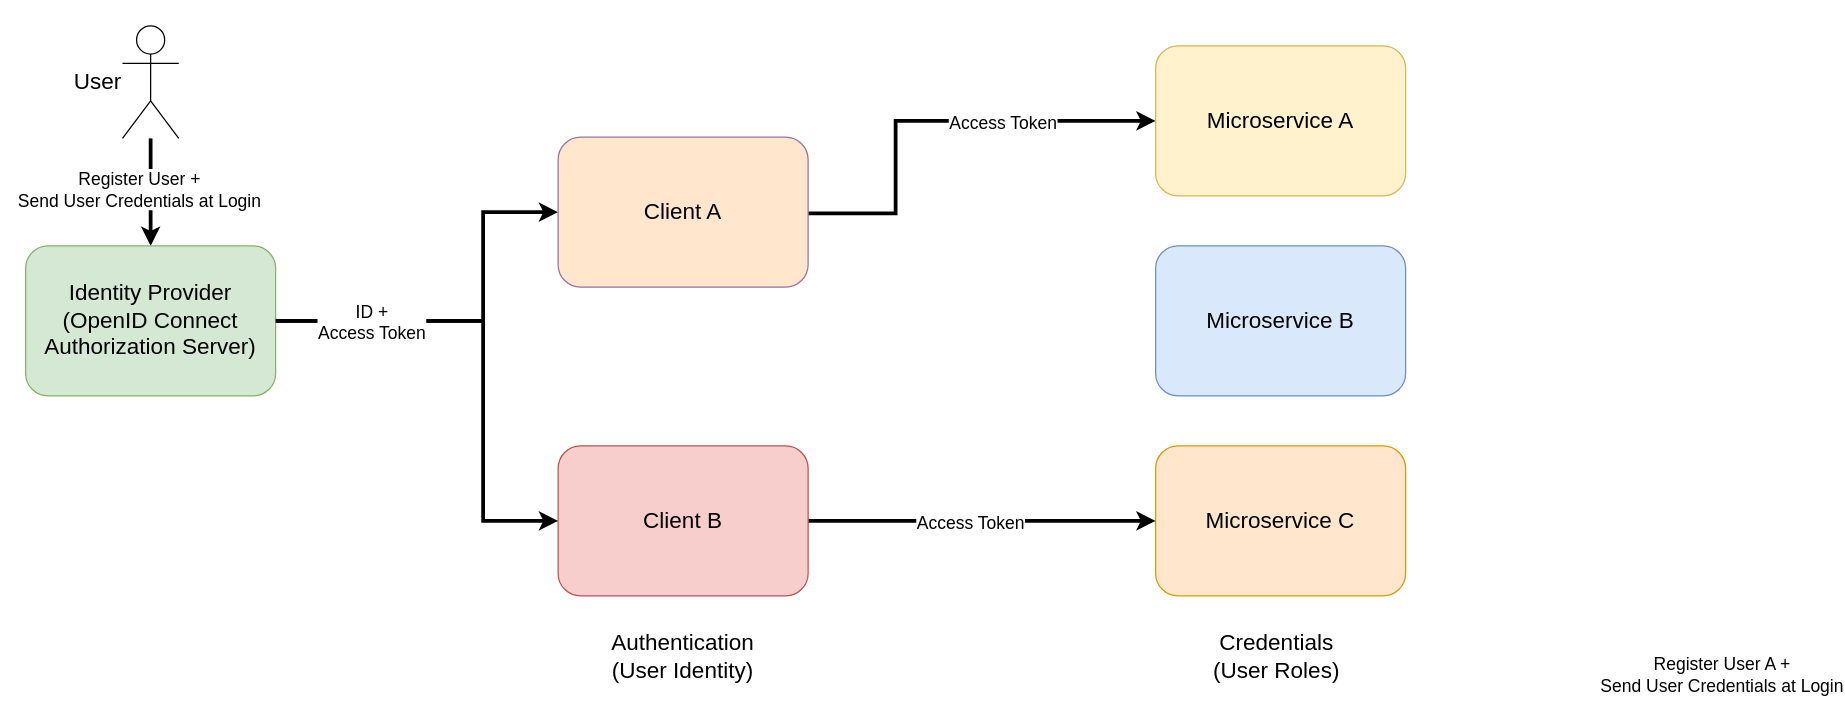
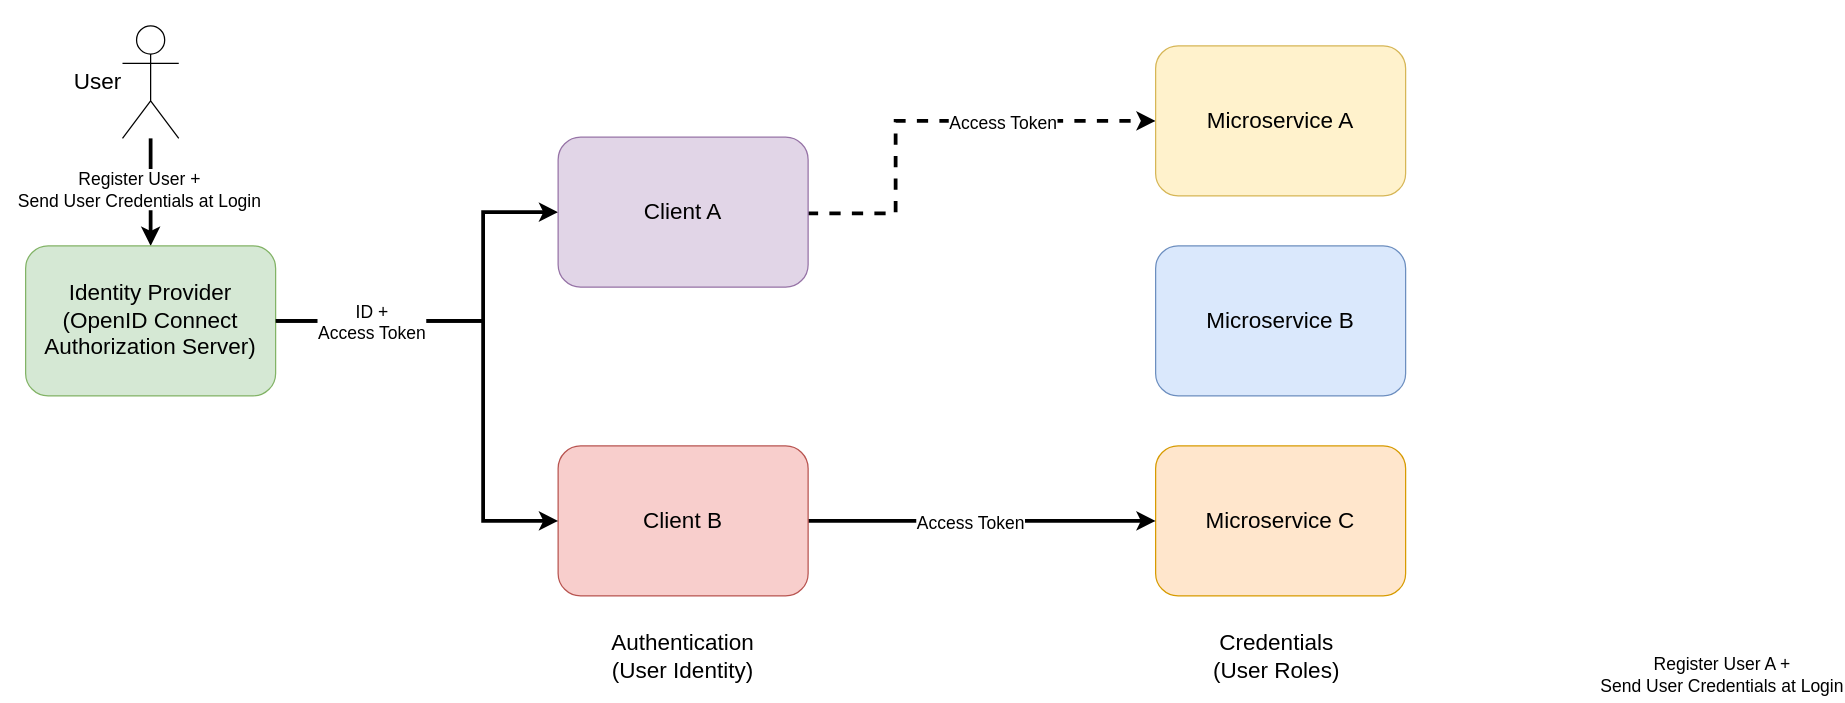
(899, 121) -> (899, 121)
(683, 212) -> (683, 212)
